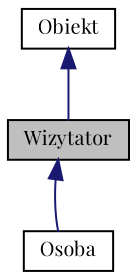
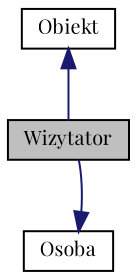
(55, 206) -> (82, 186)
